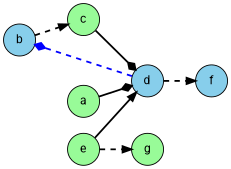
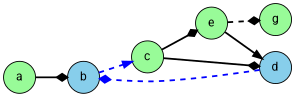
(47, 31) -> (111, 69)
none -> (175, 43)
(212, 81) -> none
(110, 93) -> (46, 77)
(111, 149) -> (238, 22)
